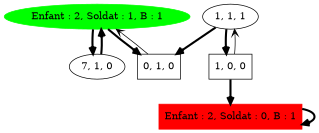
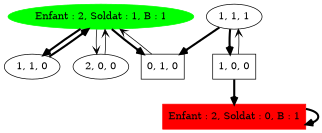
(97, 67) -> (32, 67)
none -> (101, 67)
